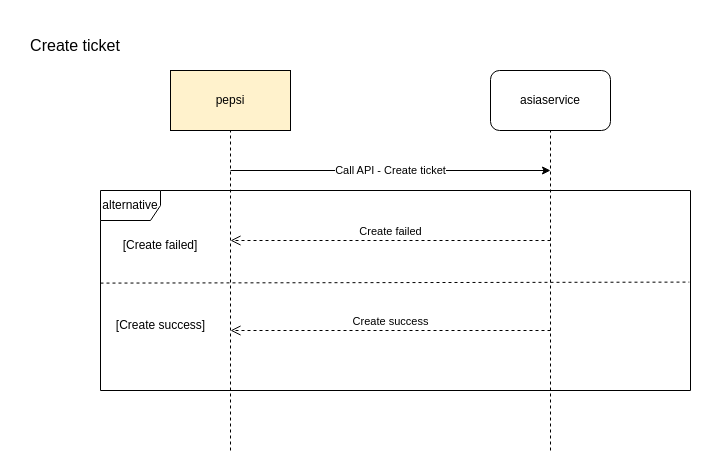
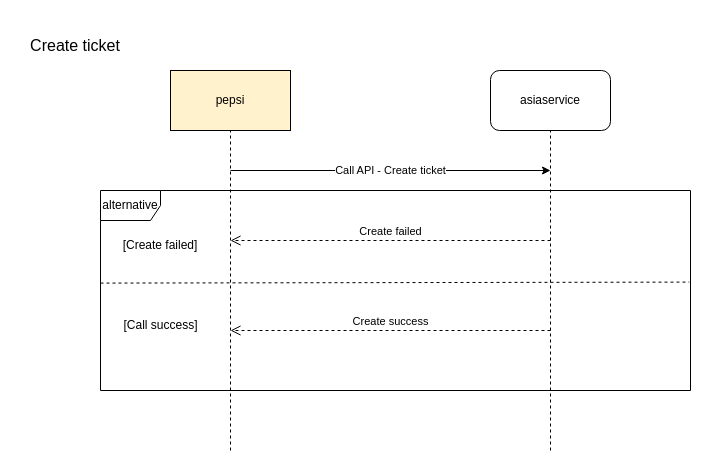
(161, 326) -> (161, 326)
